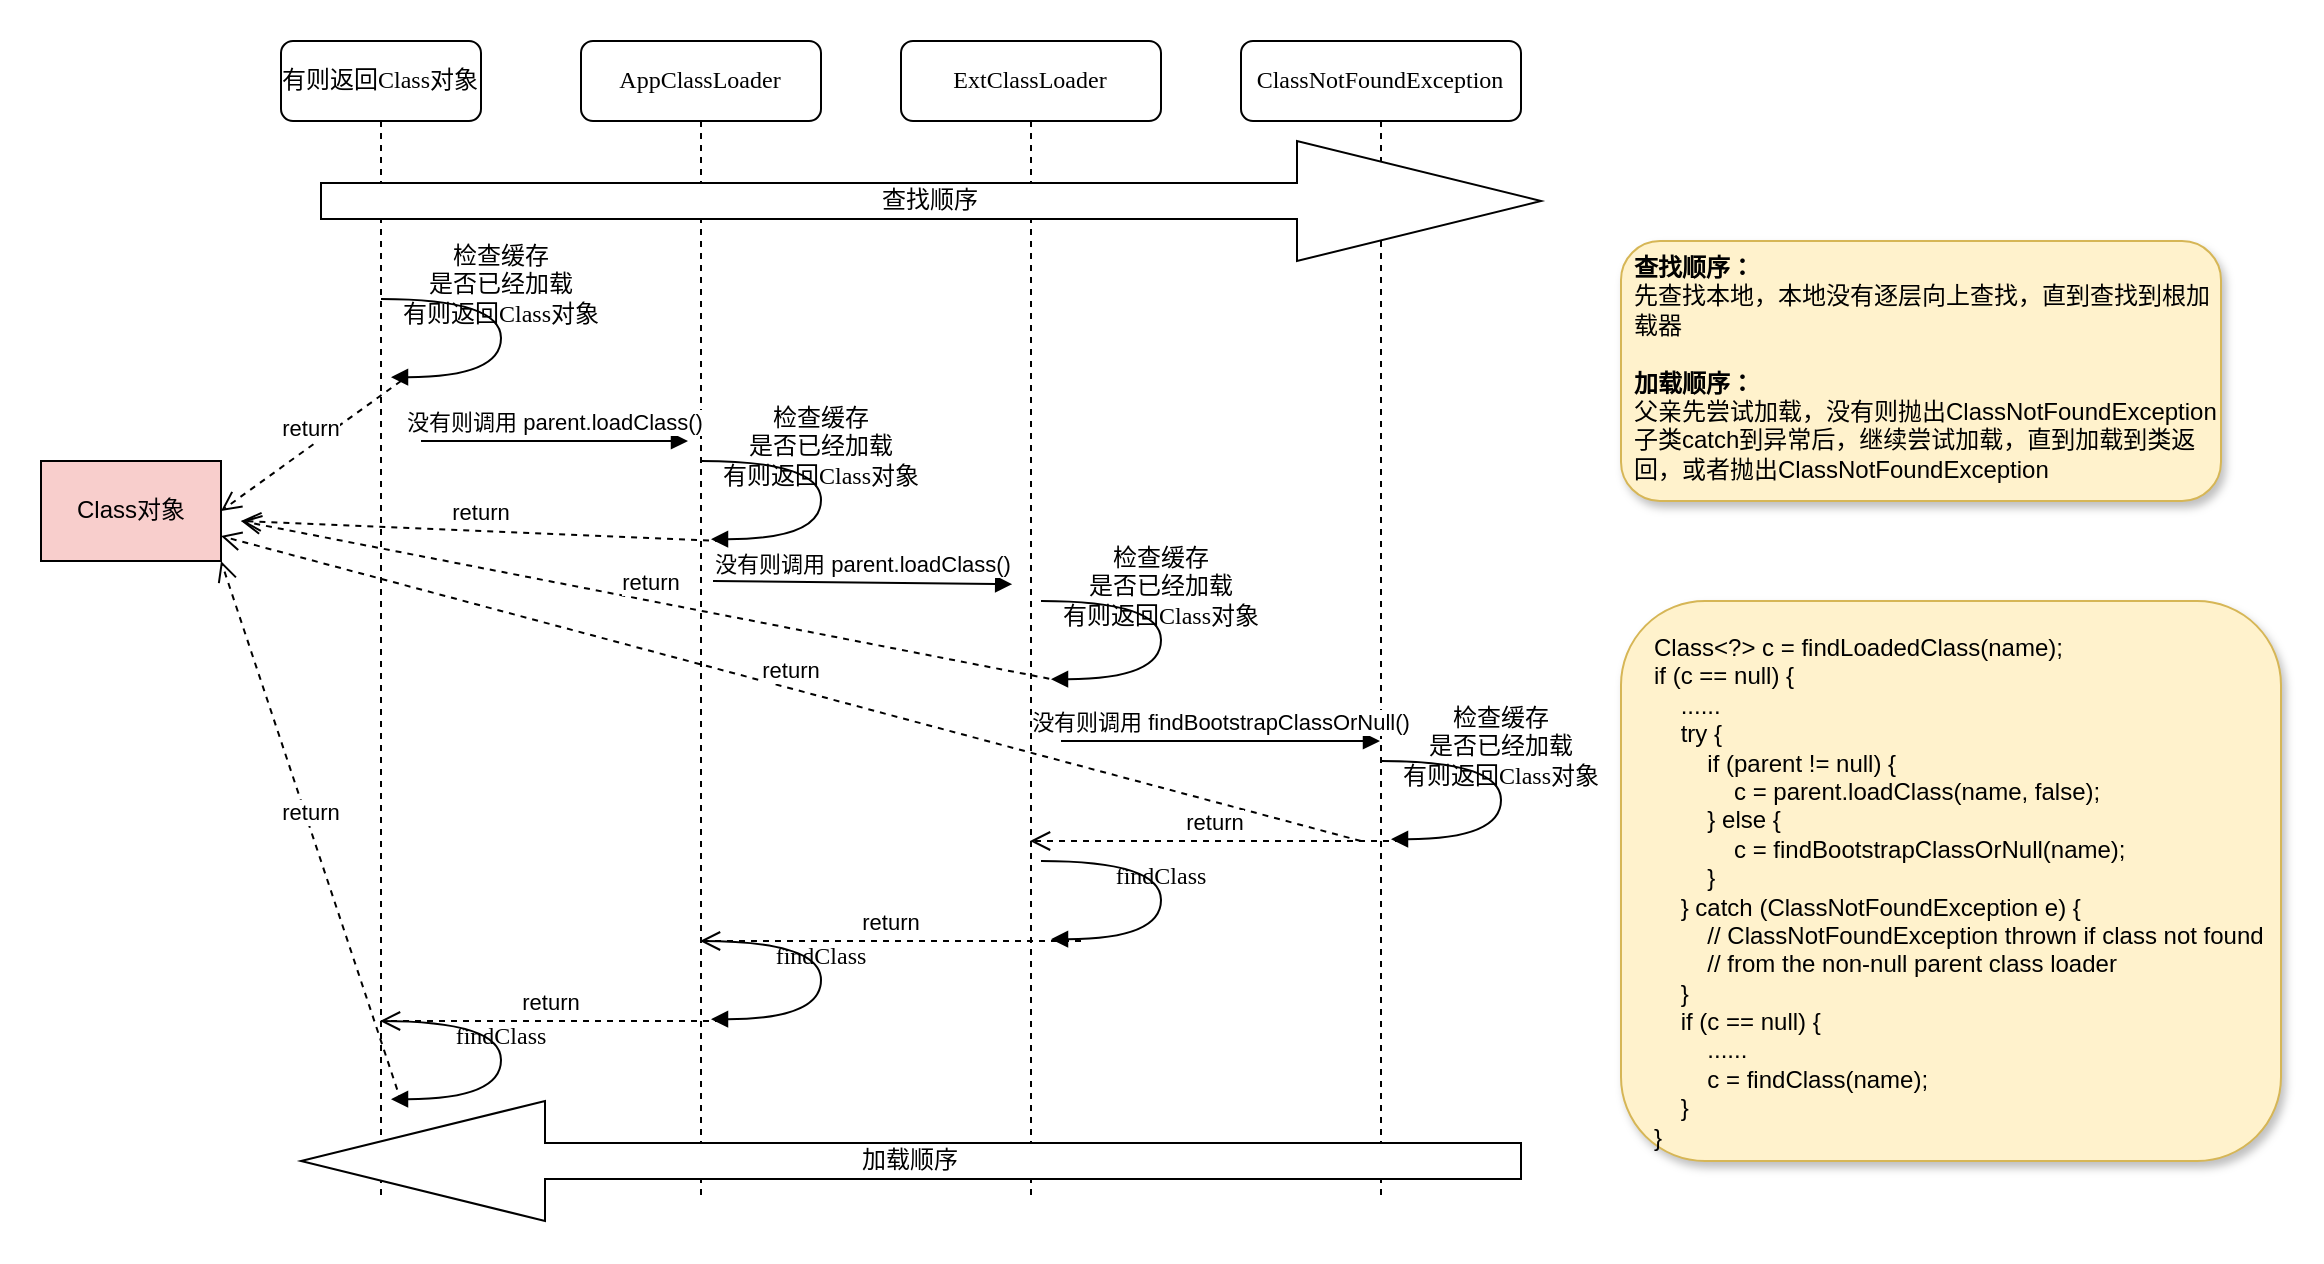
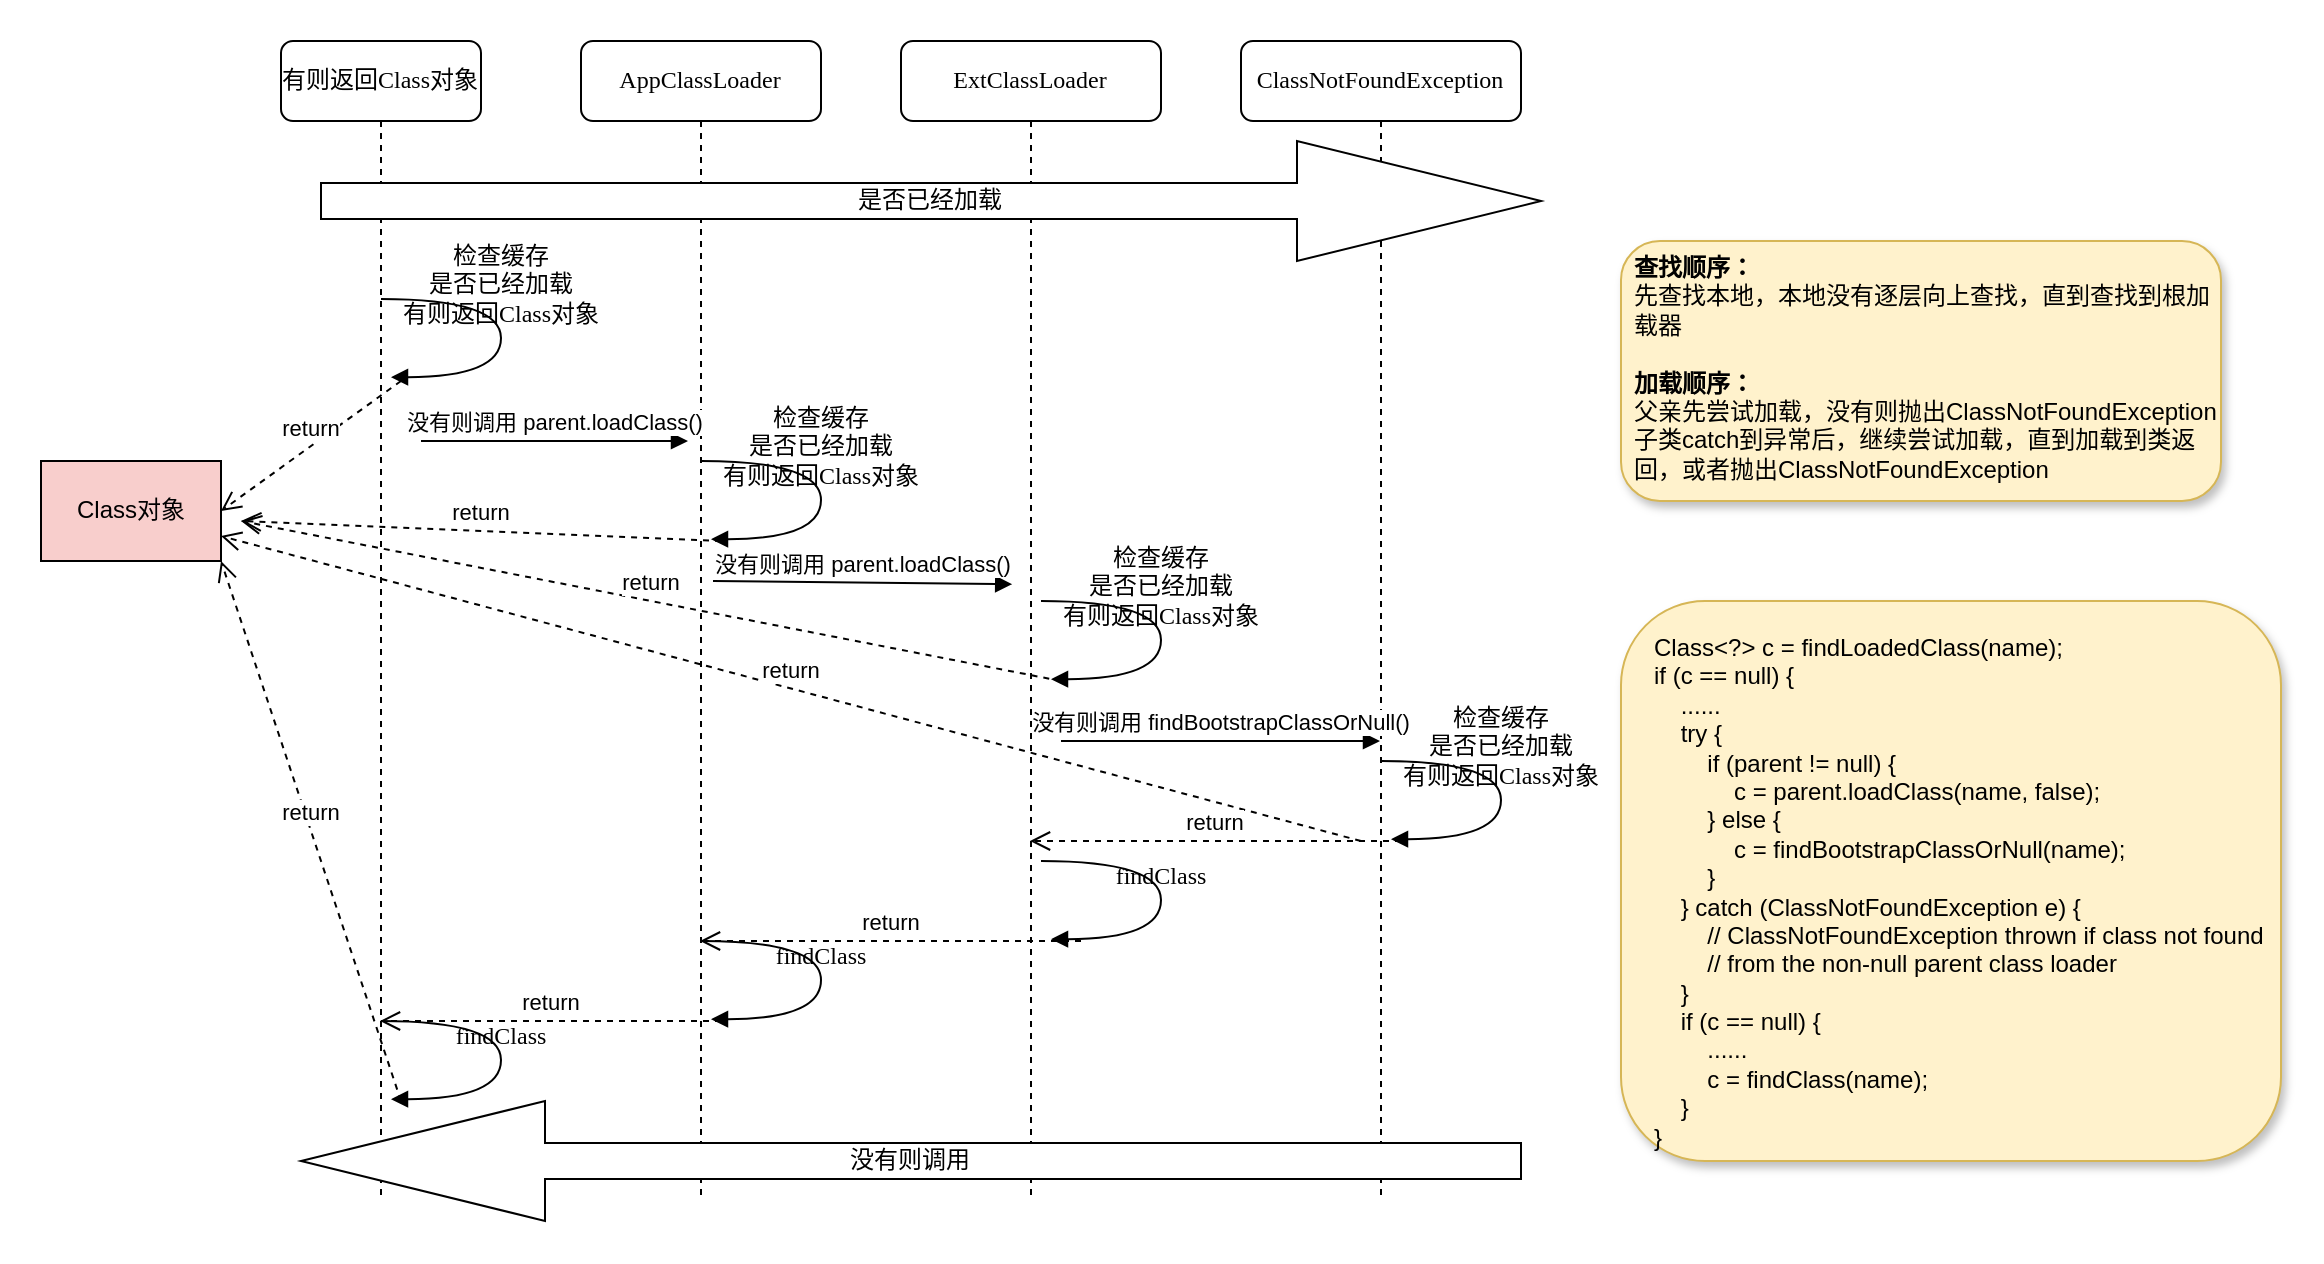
(931, 201) -> (931, 201)
(911, 1161) -> (911, 1161)
